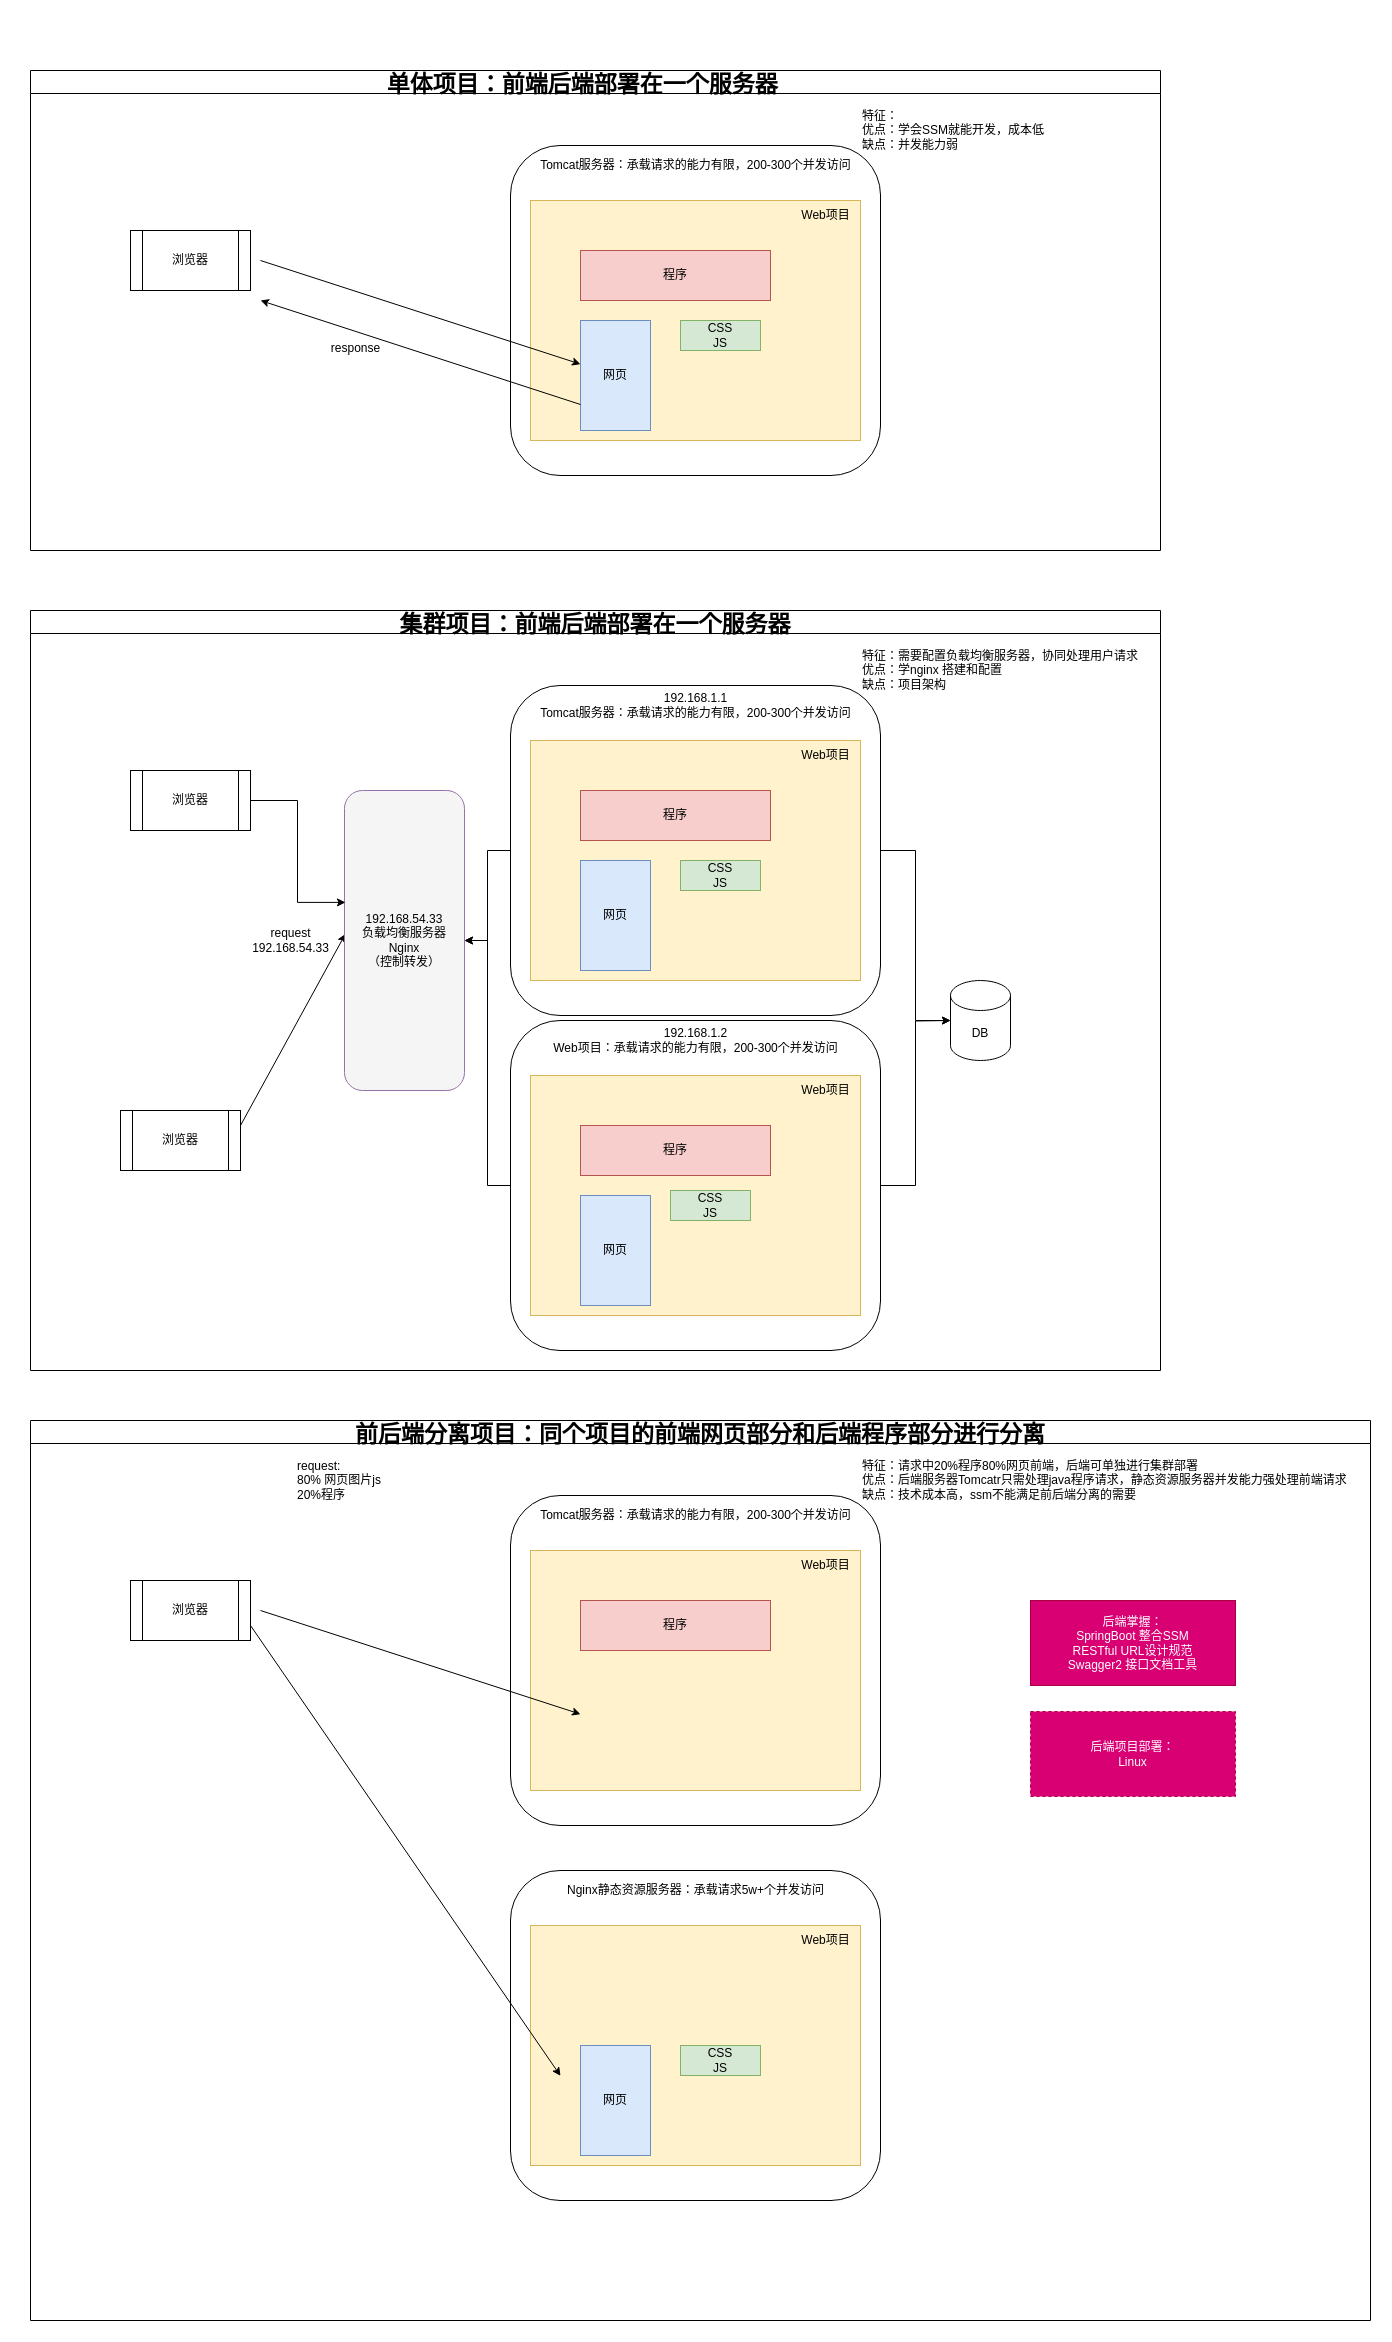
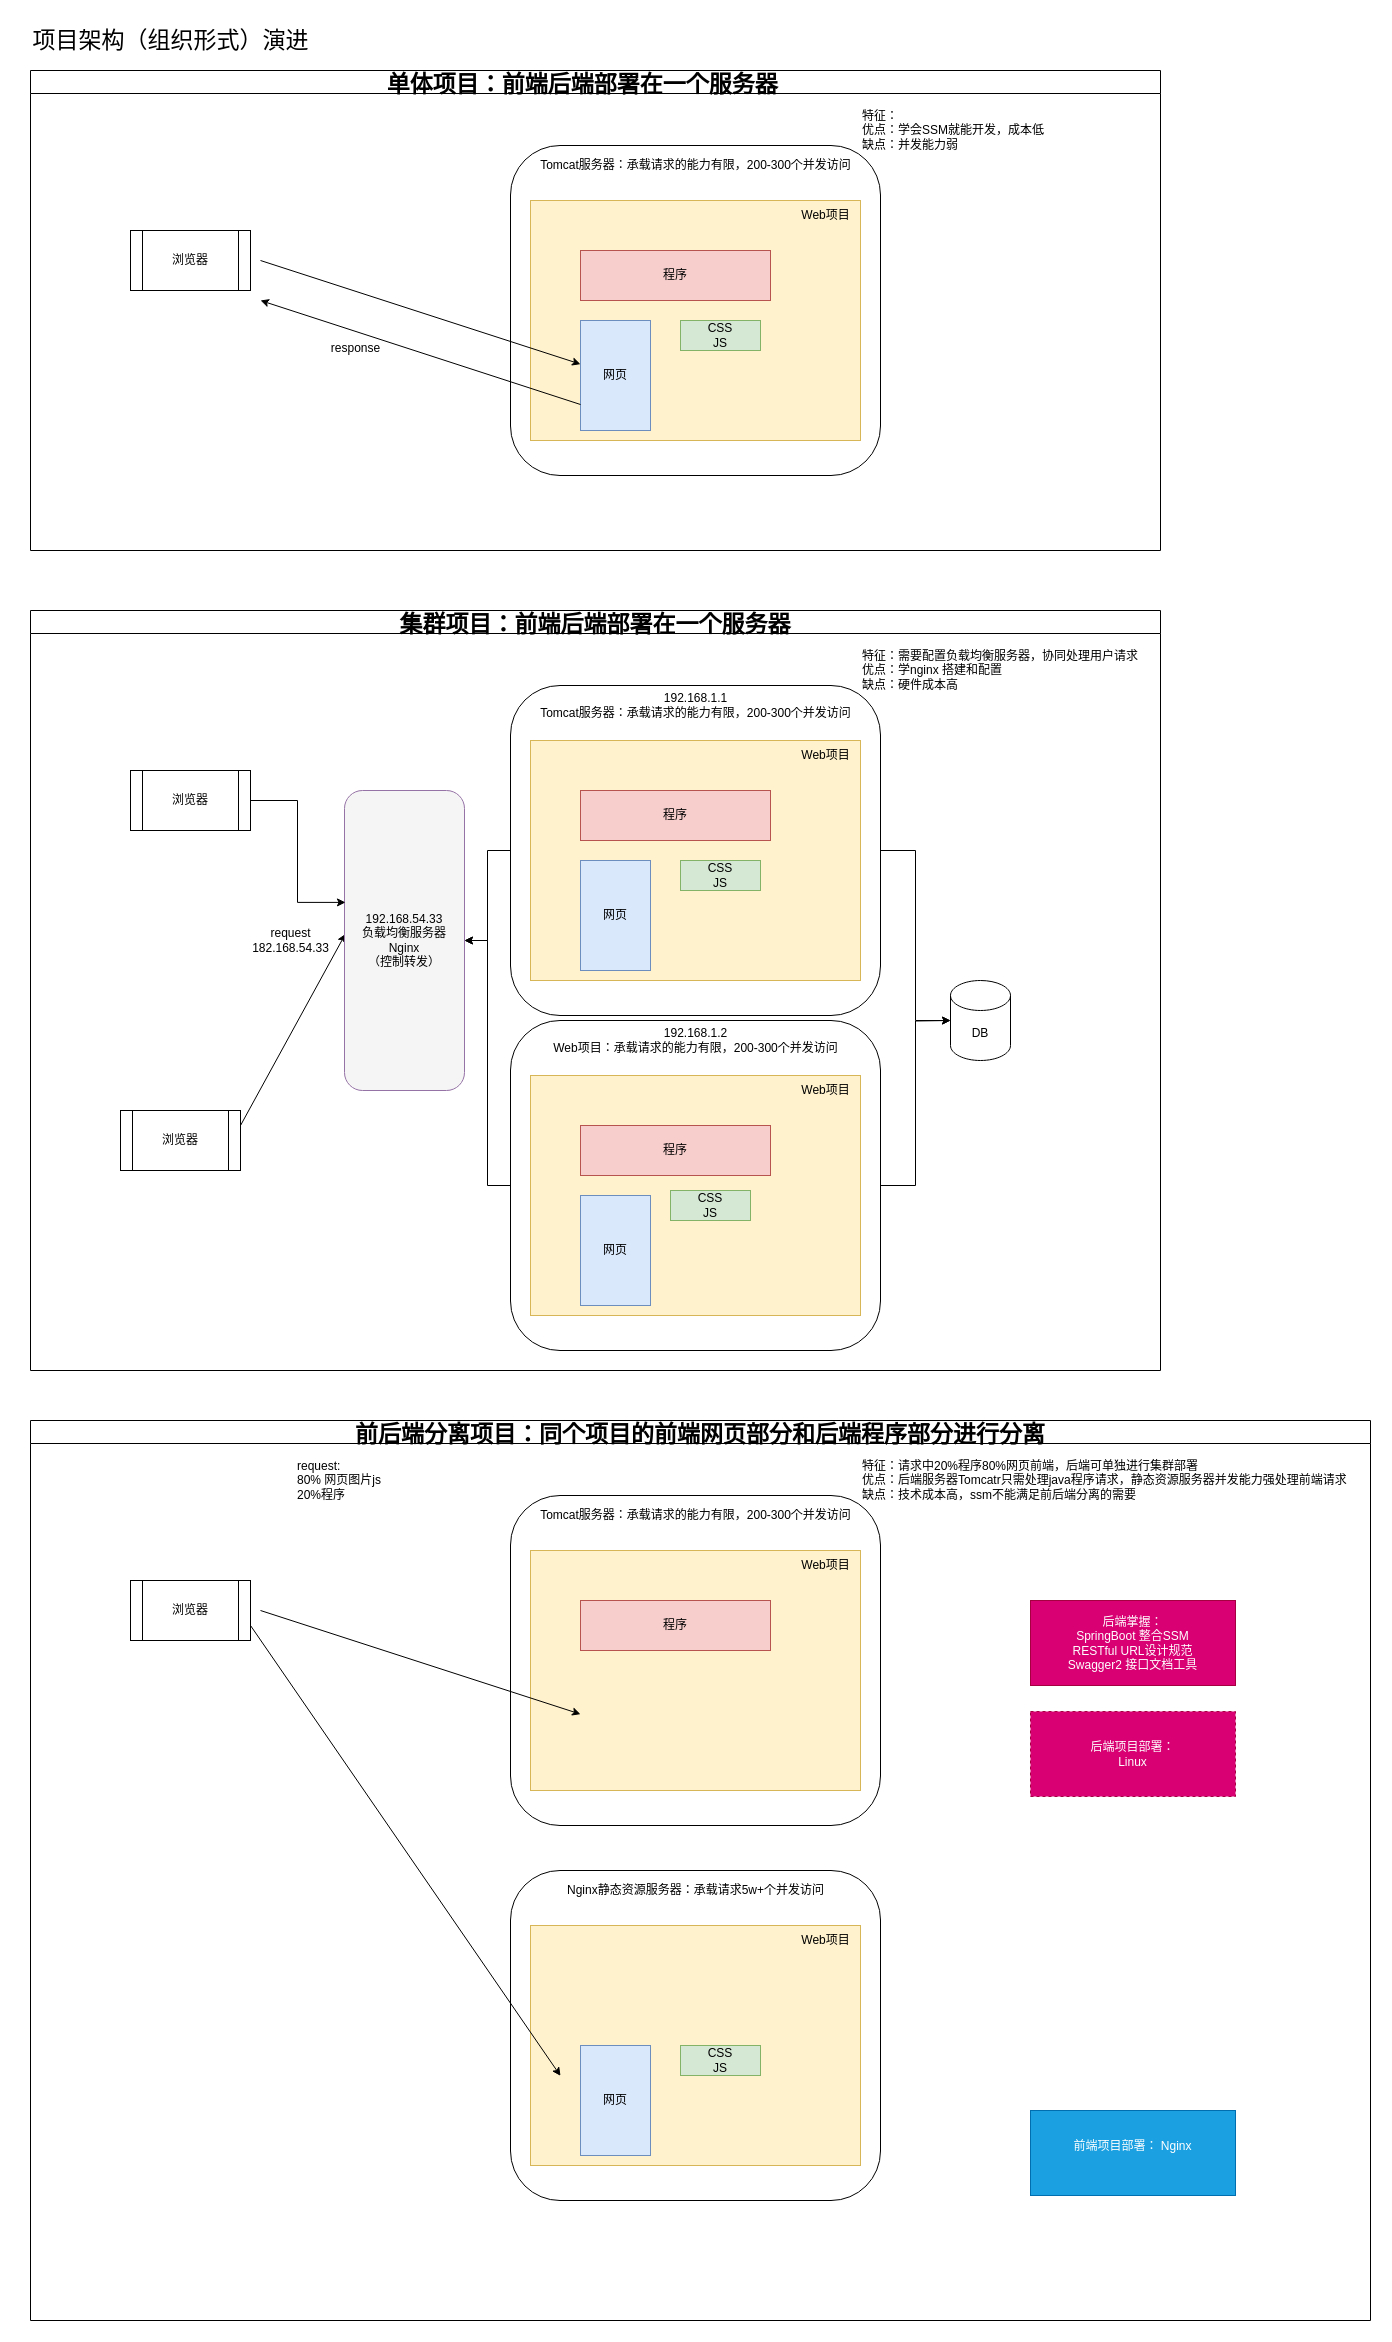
none -> (171, 41)
(1001, 671) -> (1001, 671)
(291, 941) -> (291, 941)
none -> (1133, 2153)
